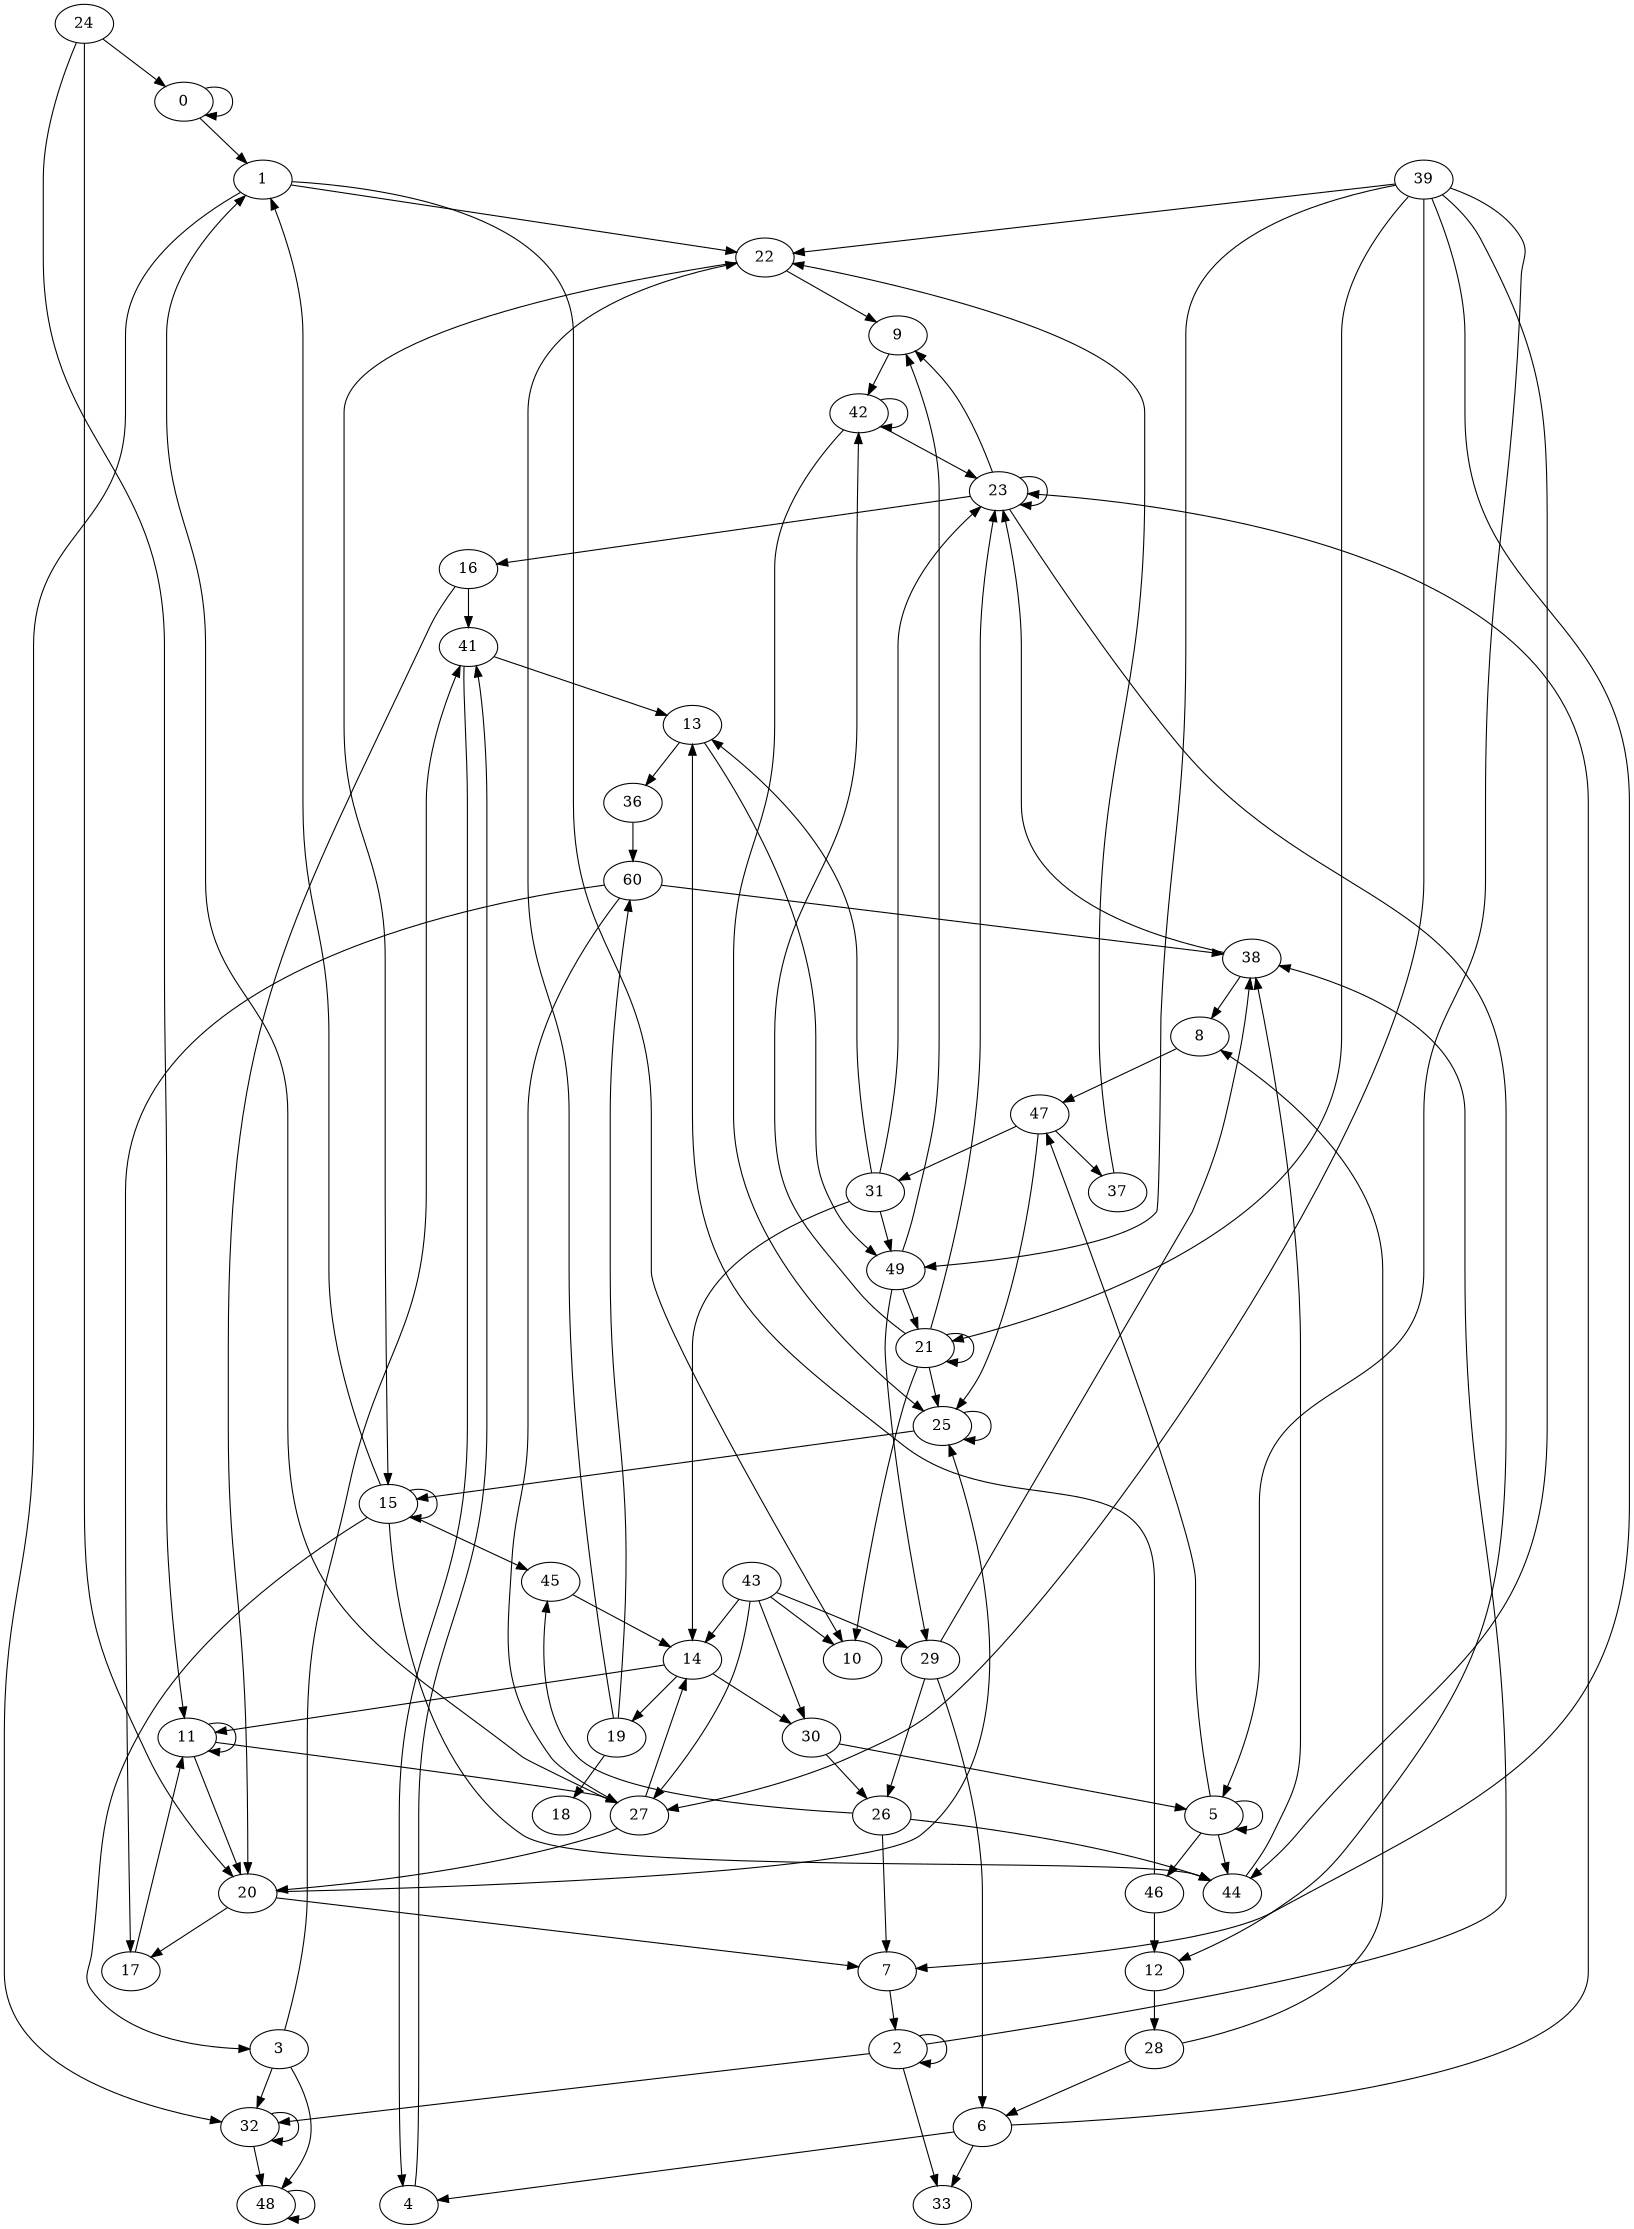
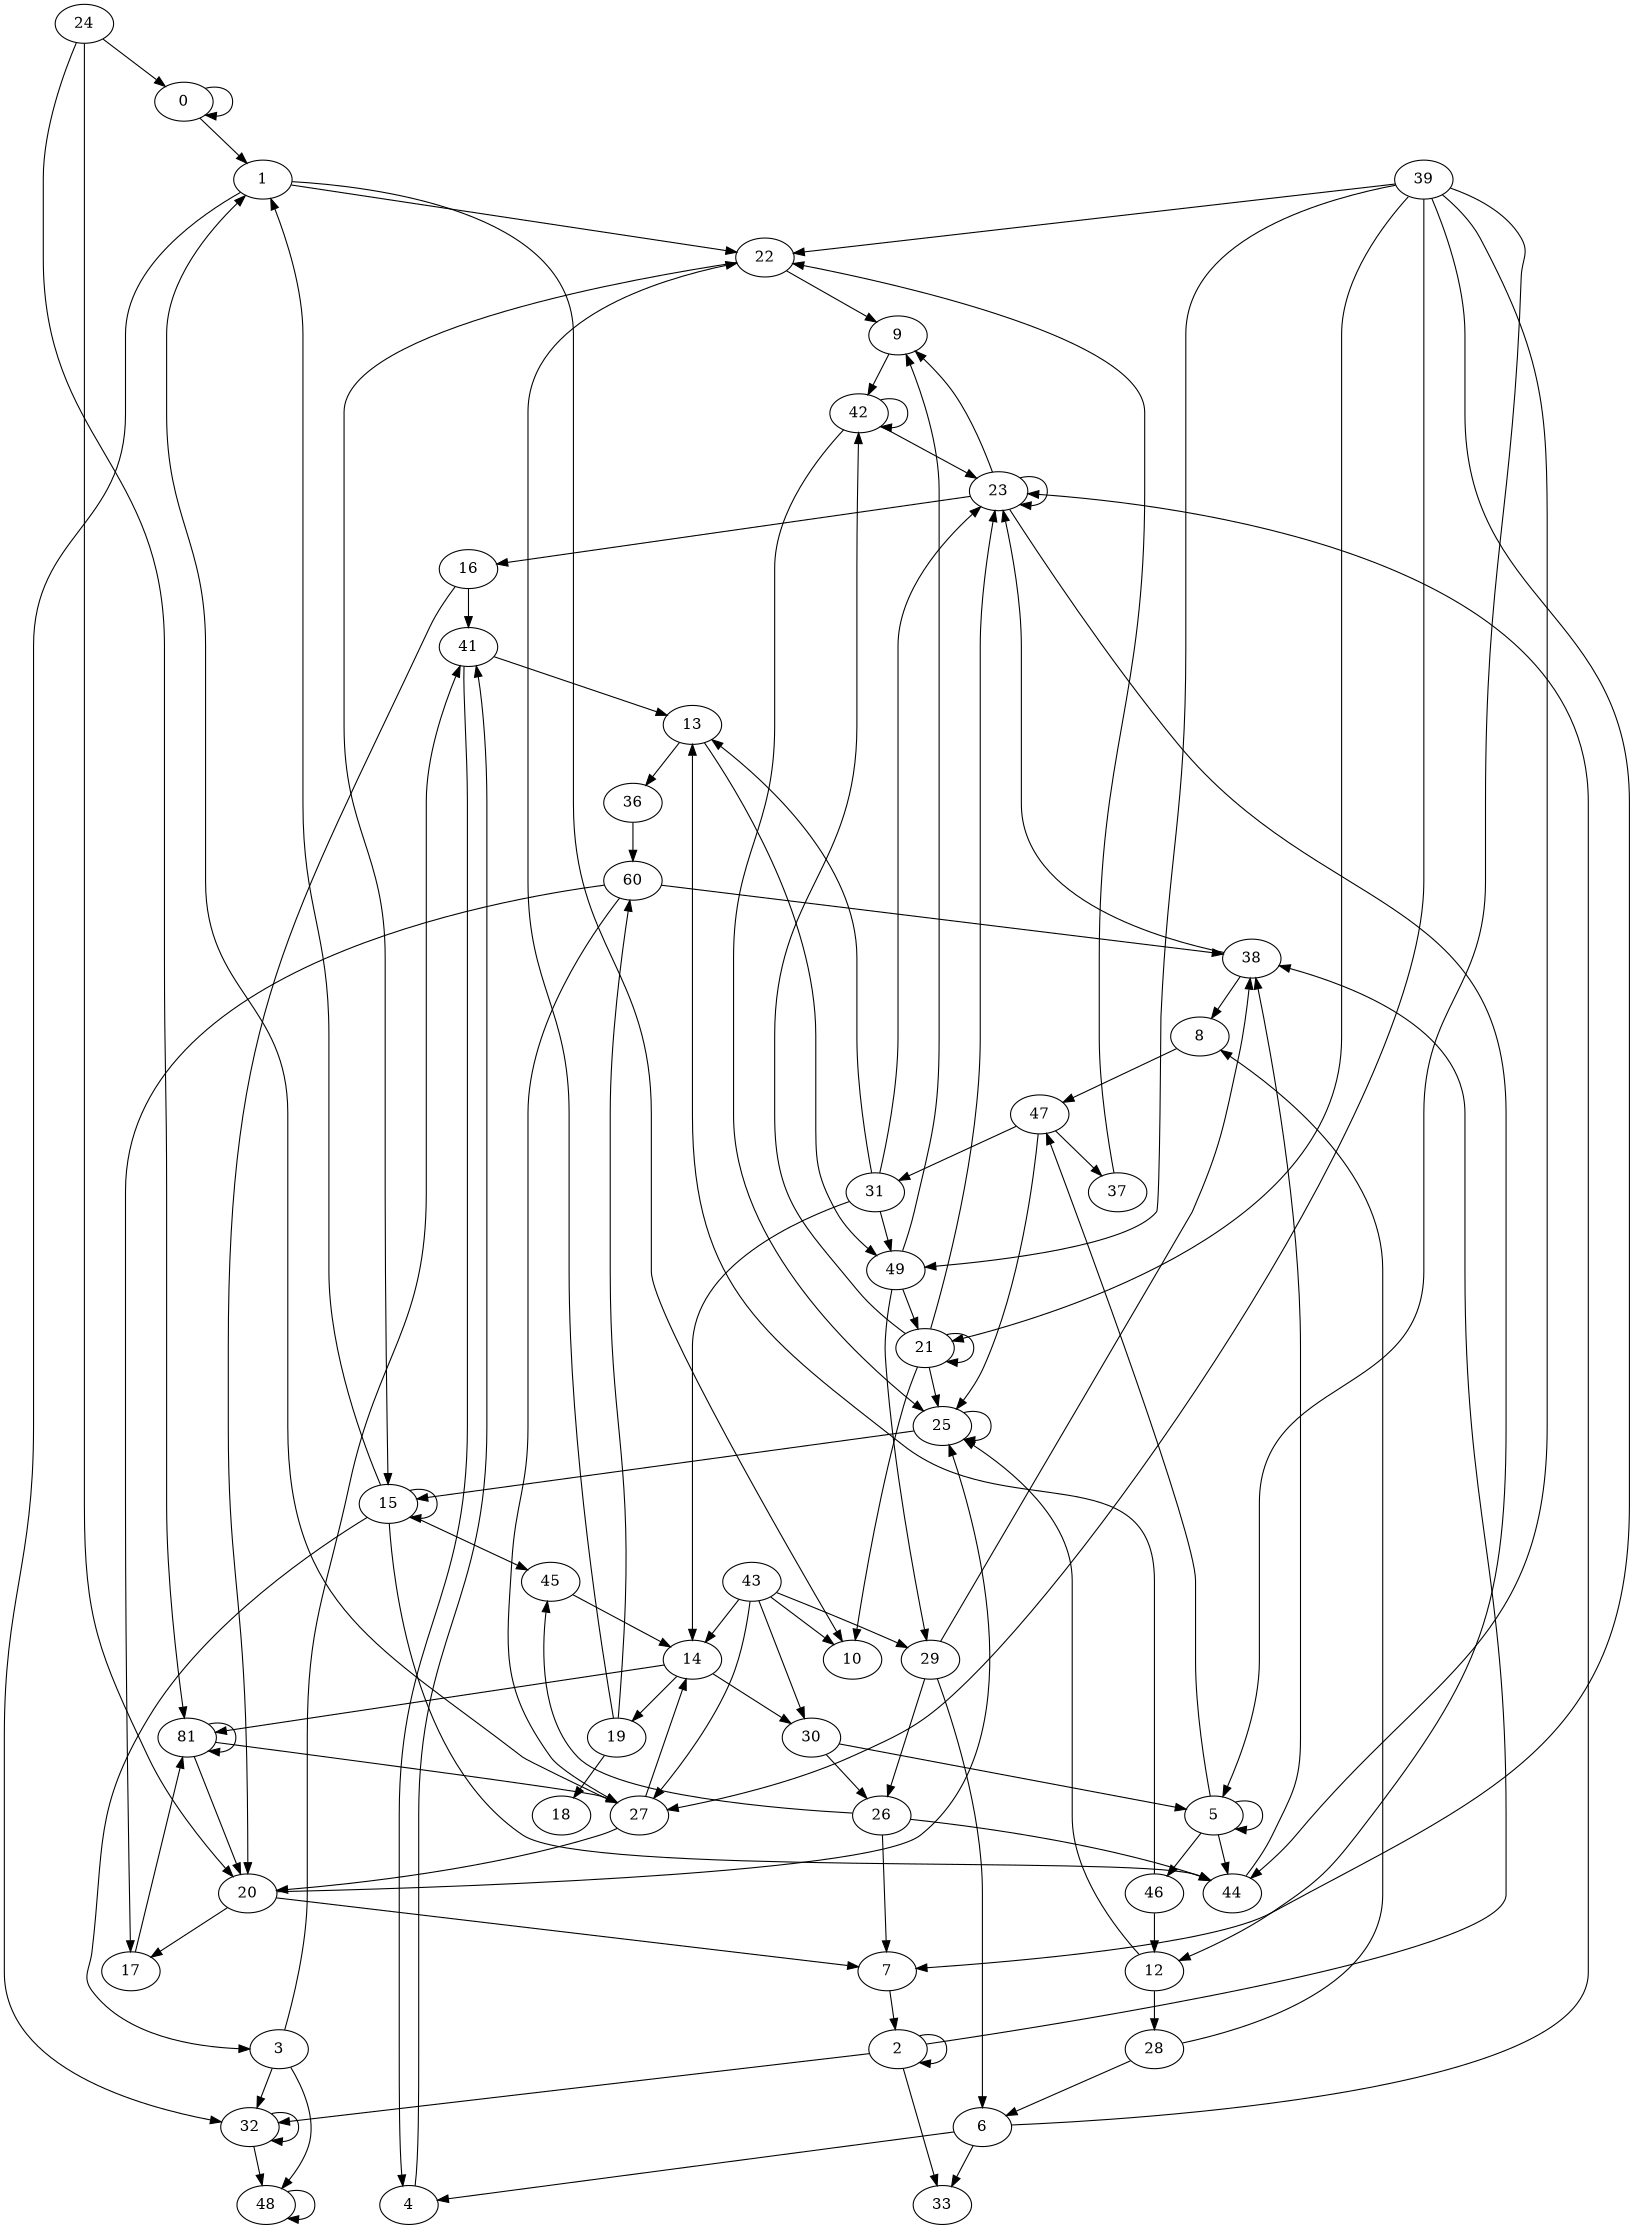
none -> (1072, 1690)
(187, 1738) -> (187, 1738)
